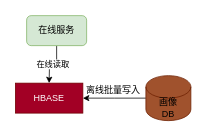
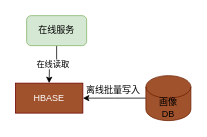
(49, 98) -> (49, 98)
